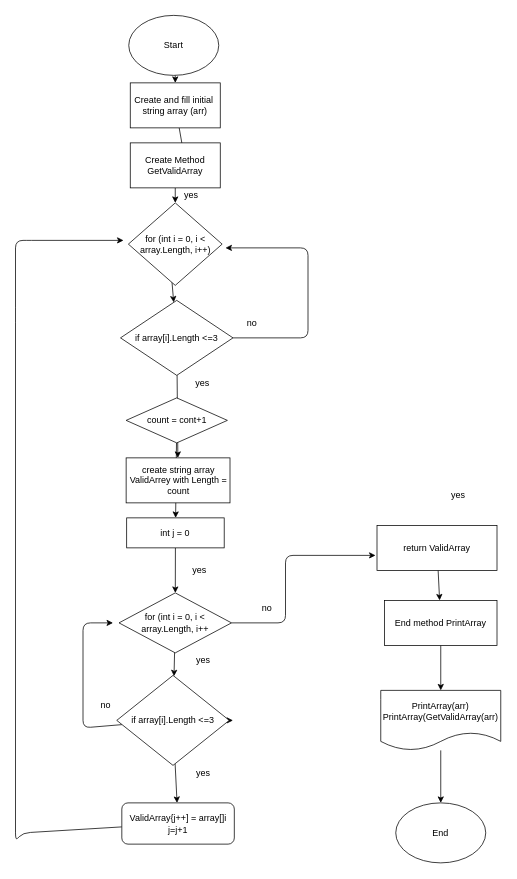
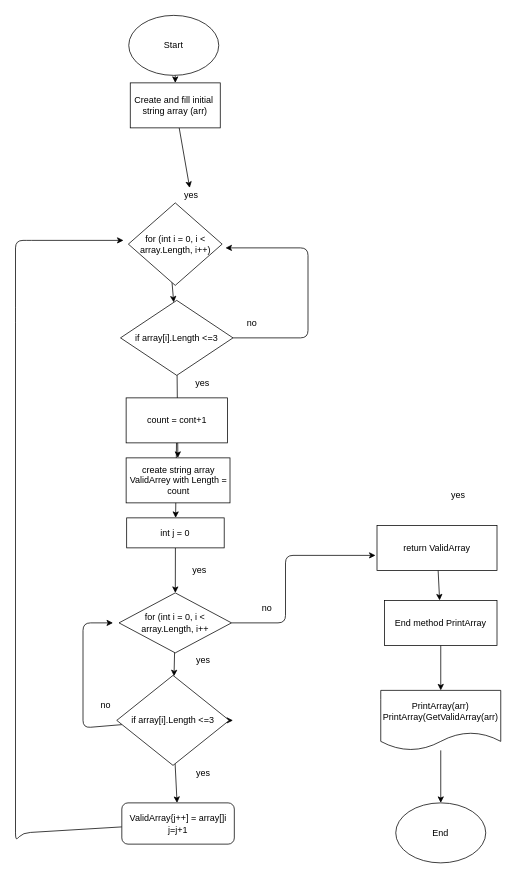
(175, 165) -> none
(175, 193) -> none
(177, 420) -> (177, 420)
